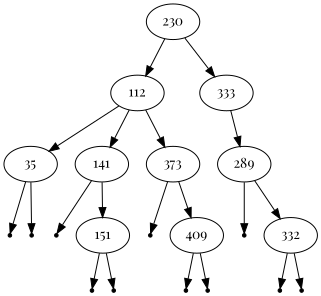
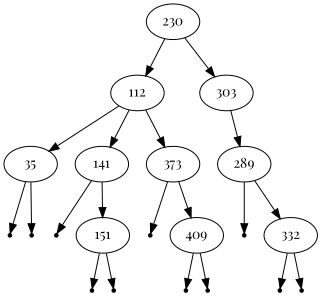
(226, 93) -> (226, 93)
